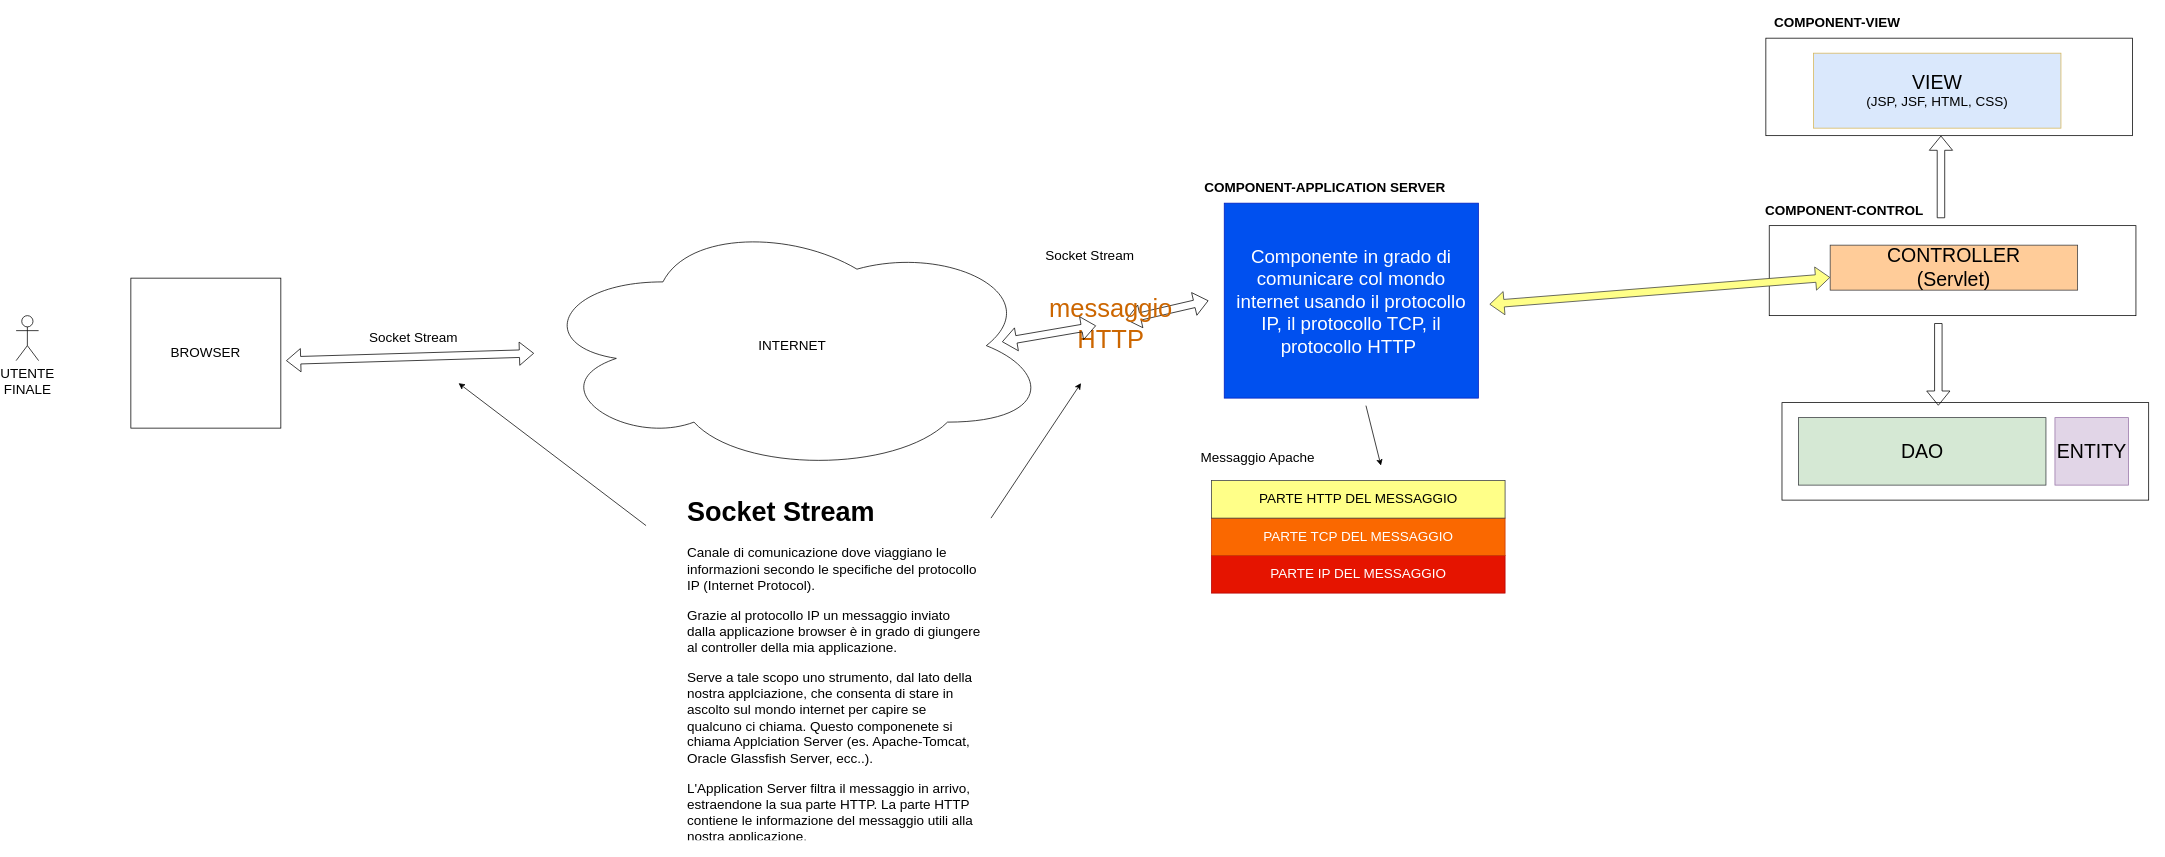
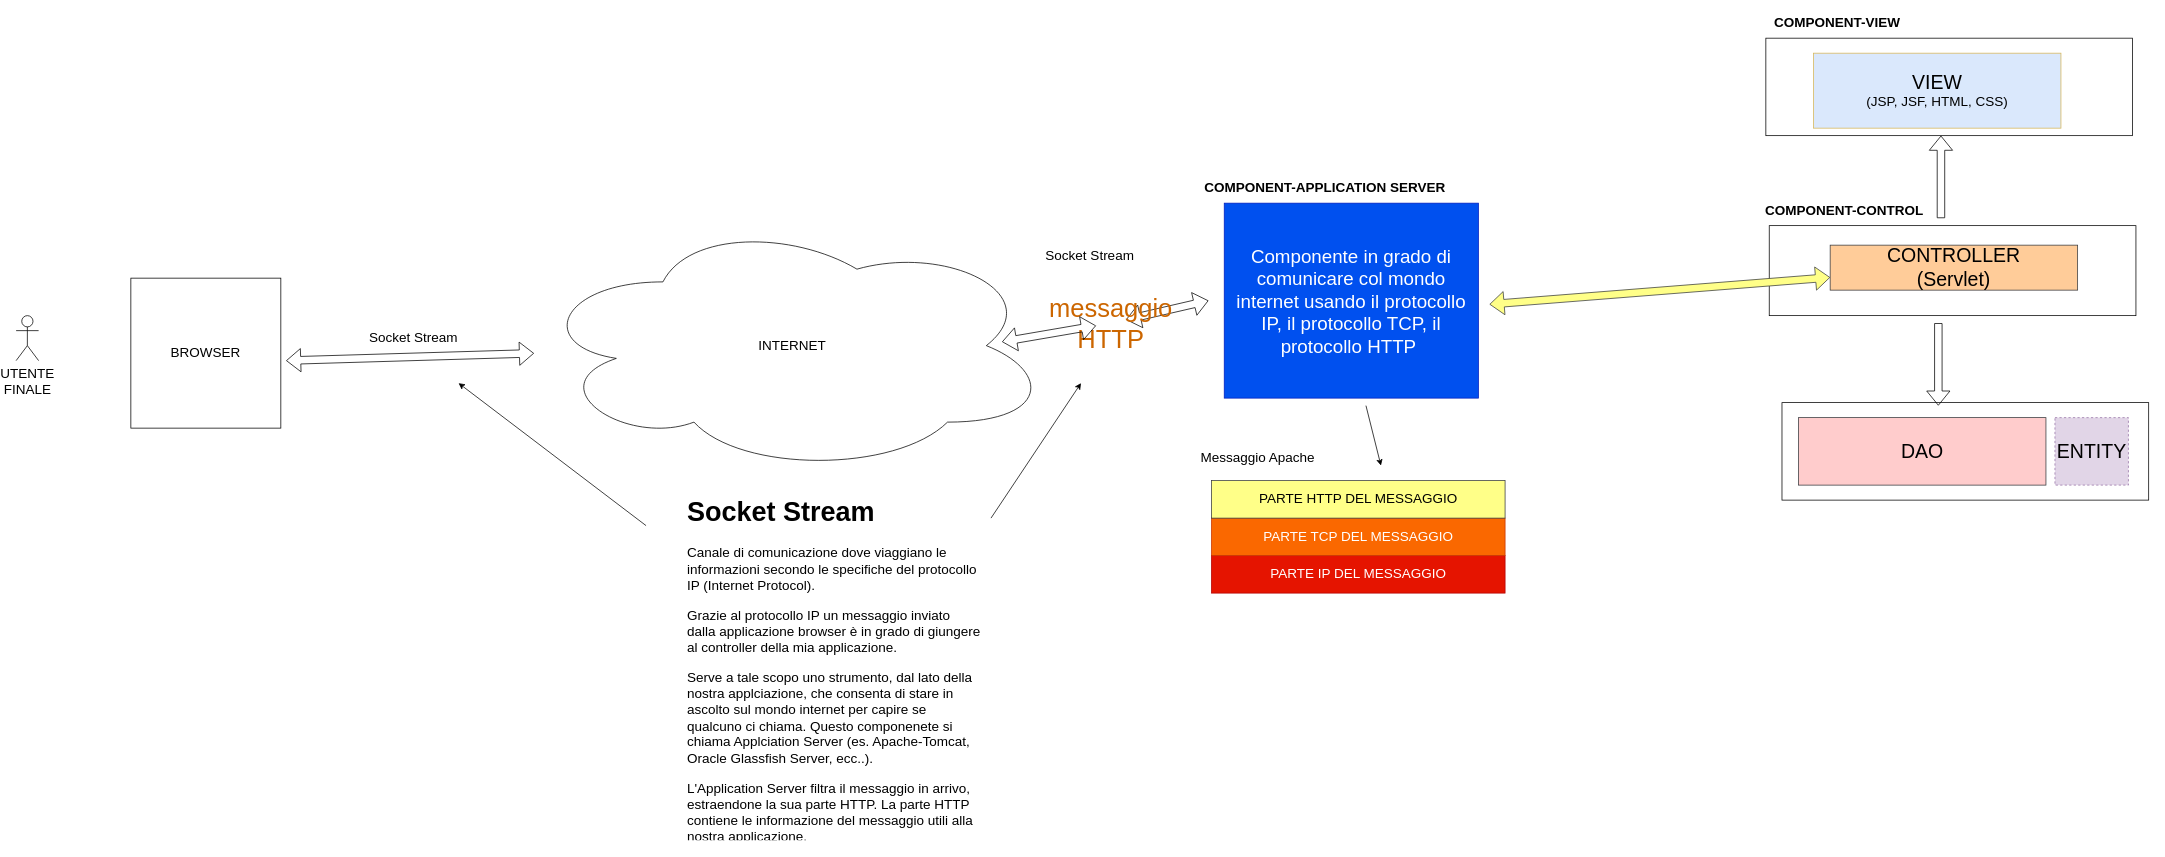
(1922, 451) -> (1922, 451)
(2092, 451) -> (2092, 451)
